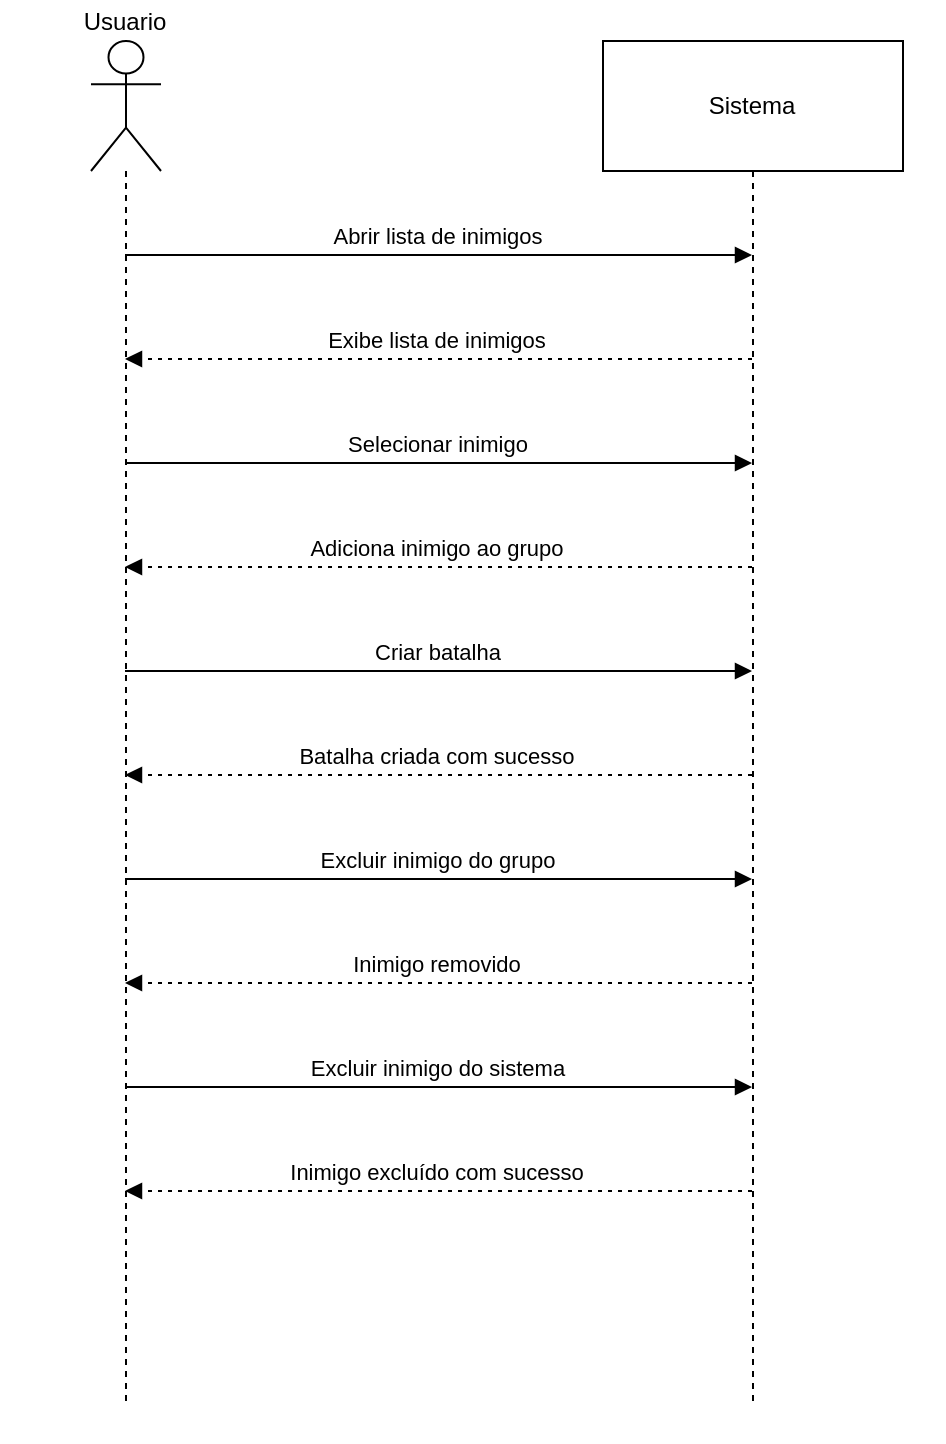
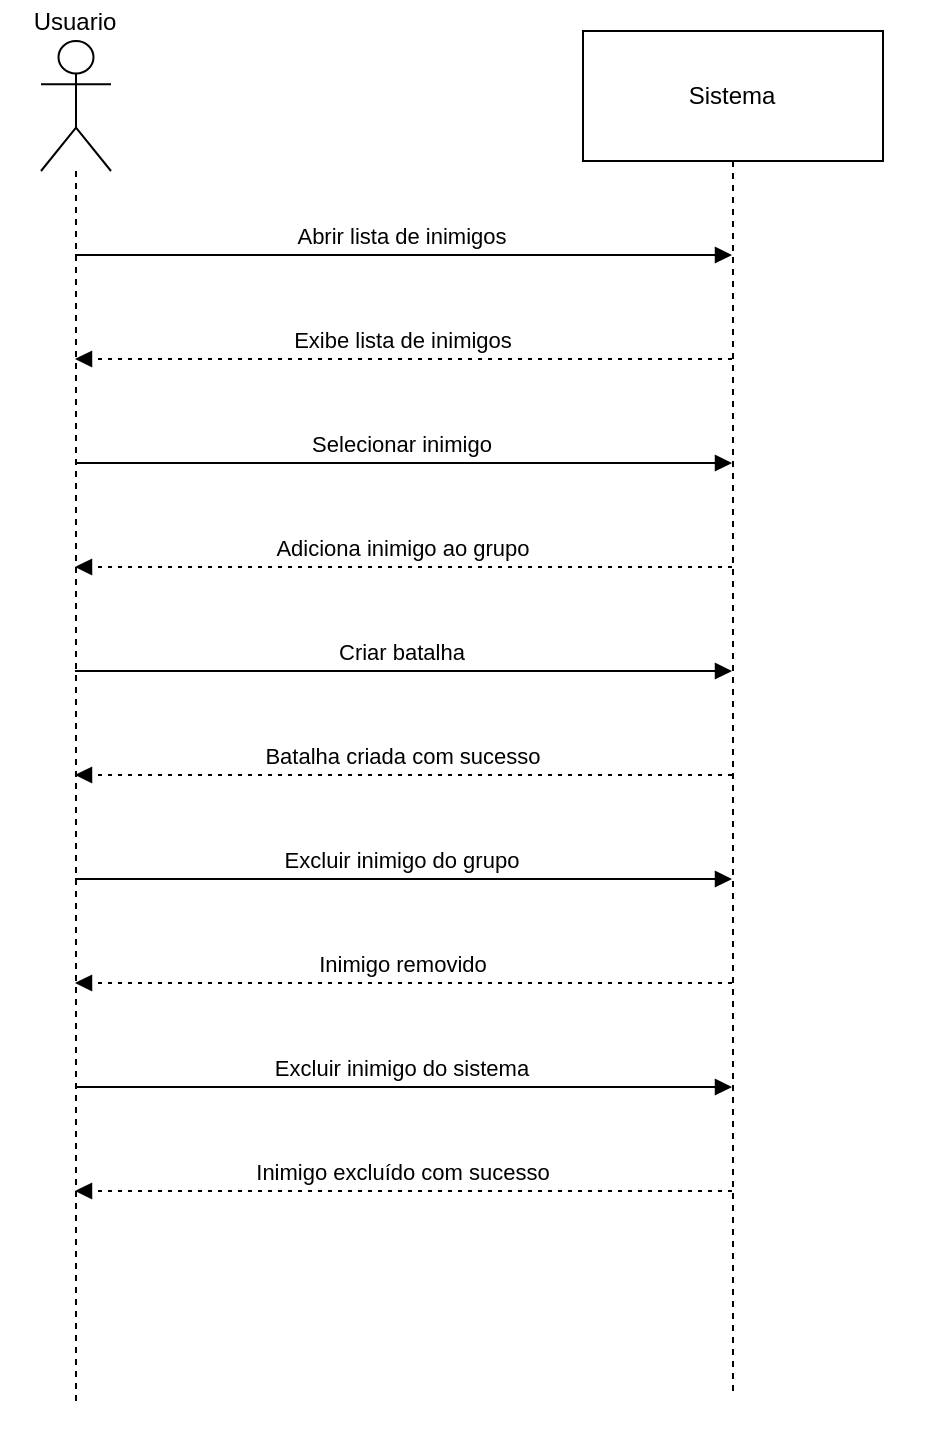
(126, 721) -> (76, 721)
(753, 721) -> (733, 711)
